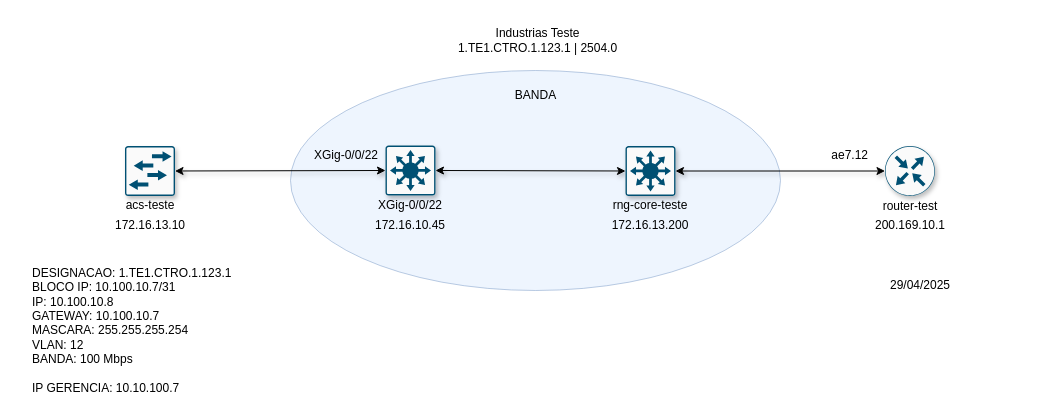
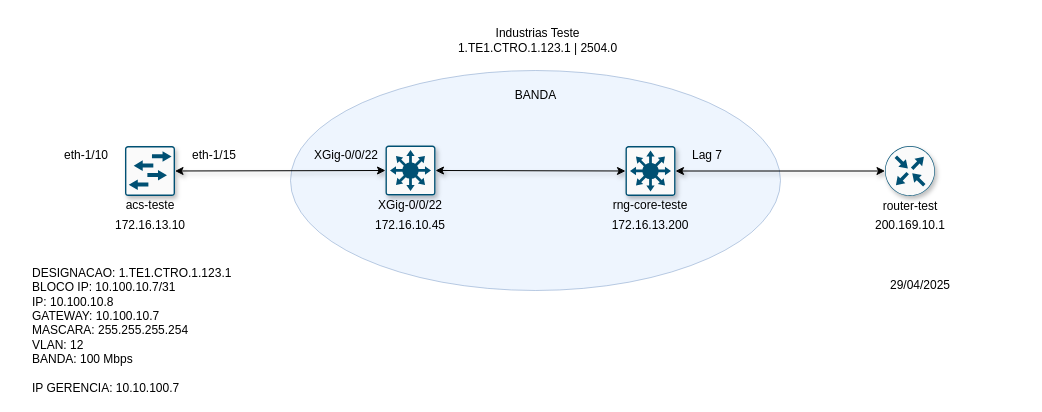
none -> (66, 156)
none -> (236, 156)
none -> (716, 156)
(841, 156) -> none
